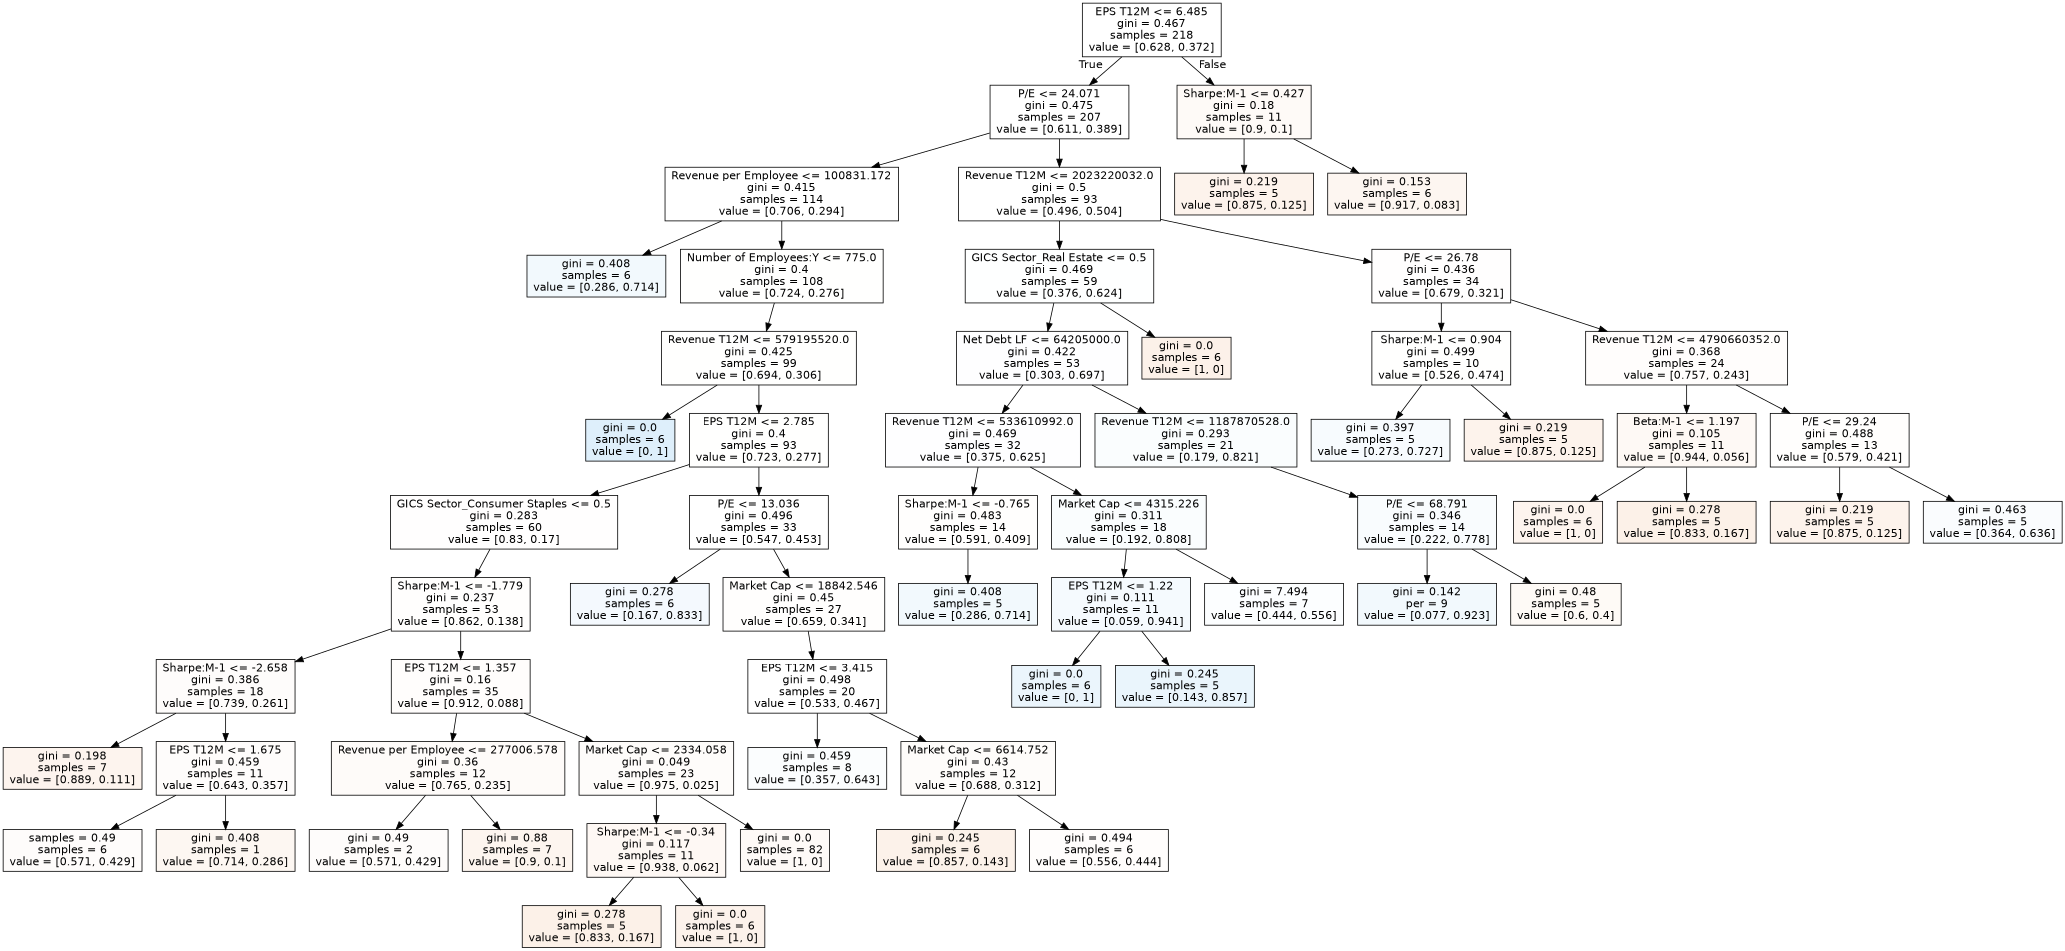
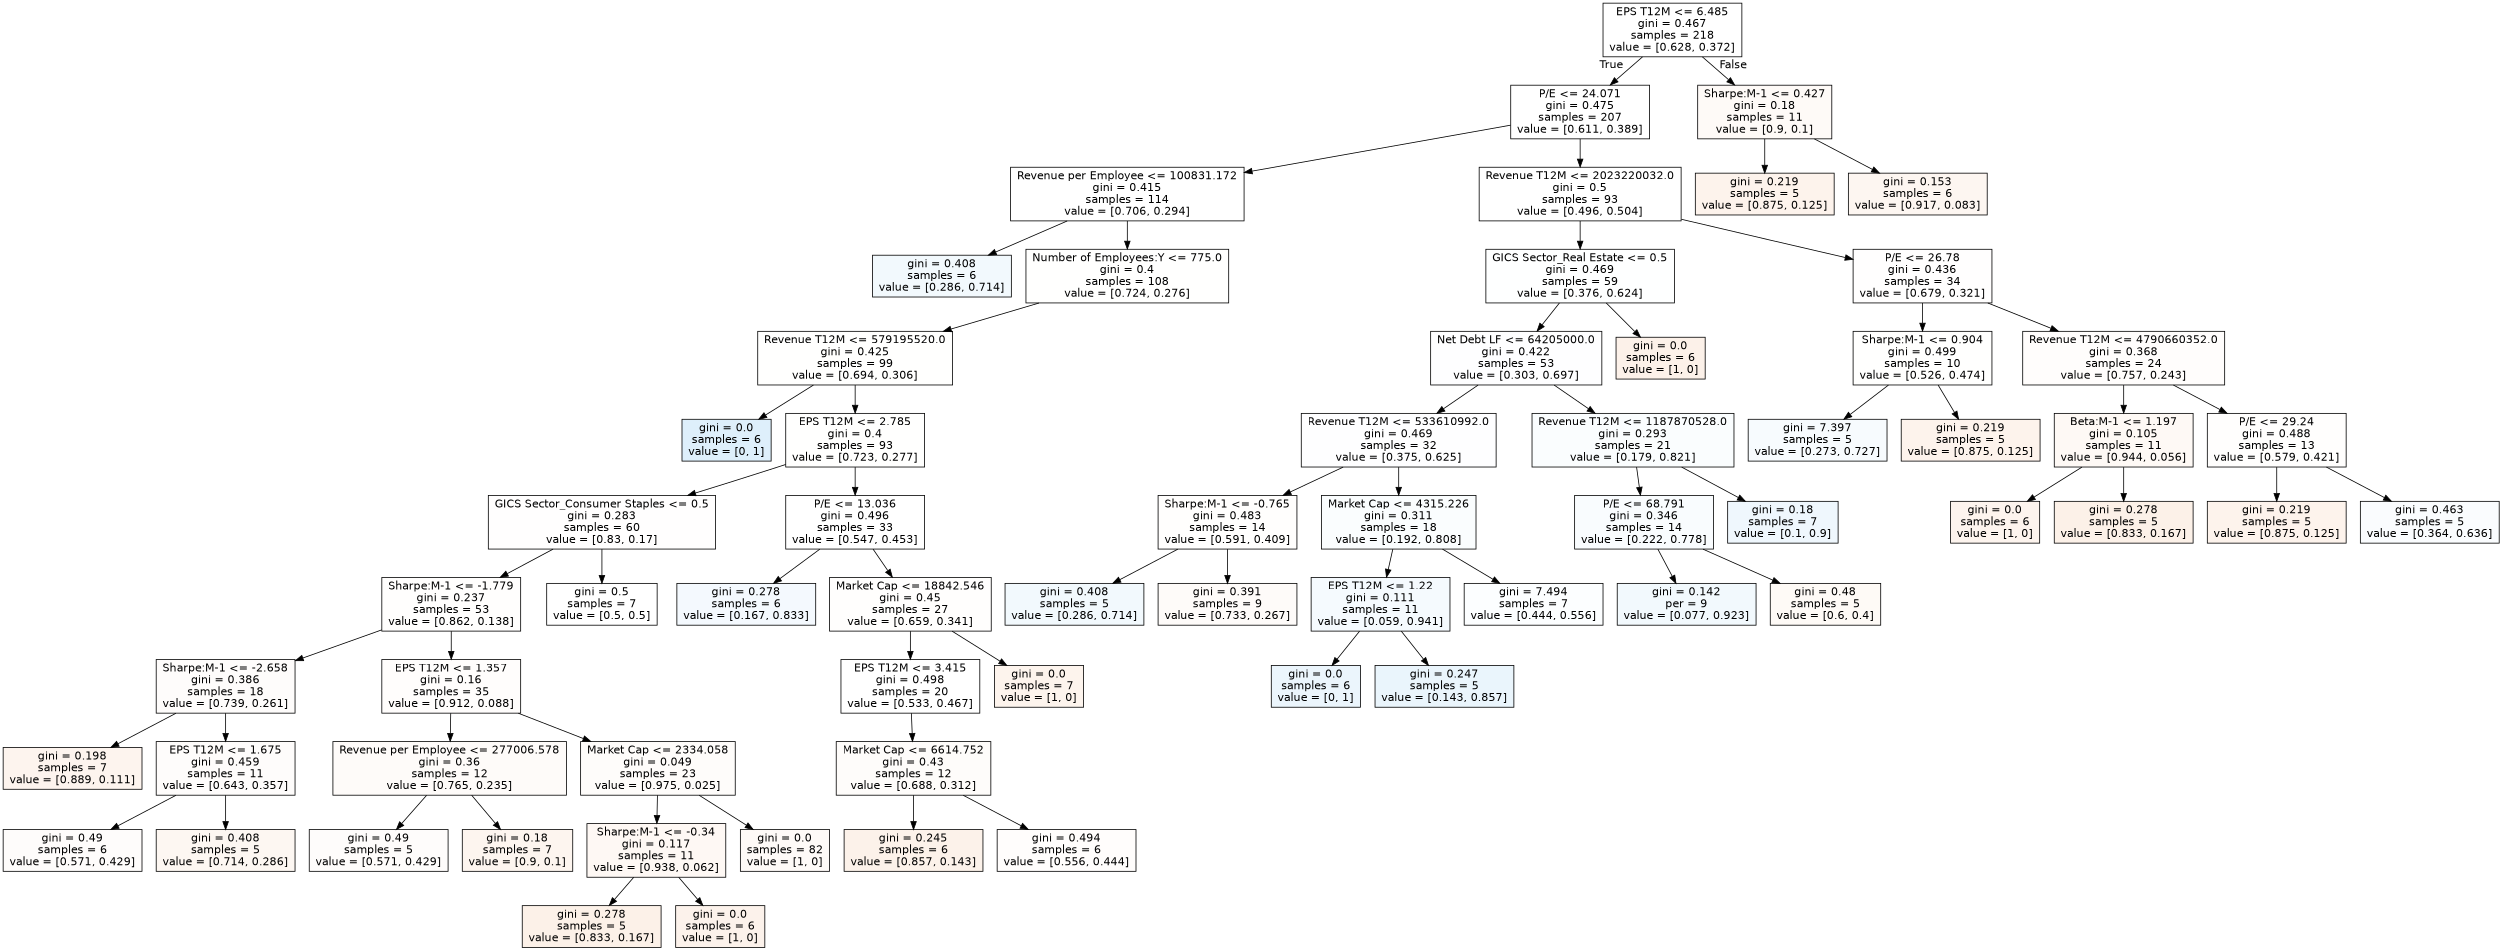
(1381, 440) -> (1818, 440)
none -> (1783, 522)
none -> (602, 604)
none -> (1228, 604)
none -> (1039, 686)
(1185, 686) -> (1444, 686)
(817, 768) -> none
(73, 850) -> (73, 850)
(226, 850) -> (226, 850)
(379, 850) -> (379, 850)
(518, 850) -> (518, 850)
